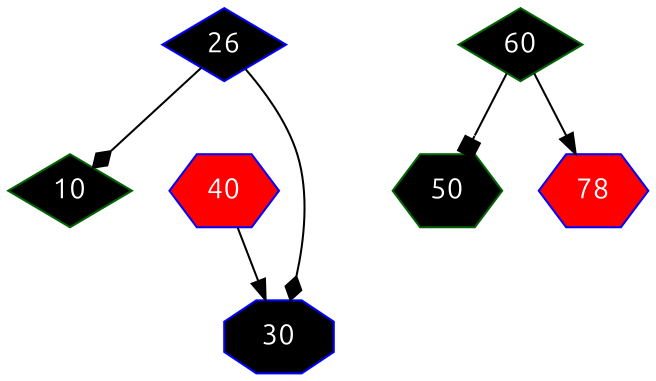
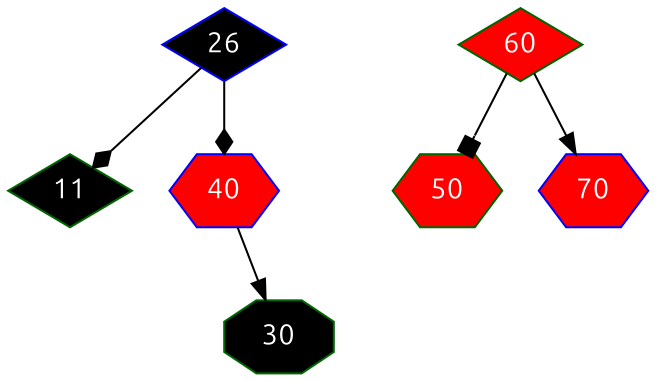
(520, 45) -> (520, 45)
(300, 165) -> (224, 106)
(70, 191) -> (70, 191)
(447, 191) -> (447, 191)
(594, 191) -> (594, 191)
(279, 337) -> (279, 337)
